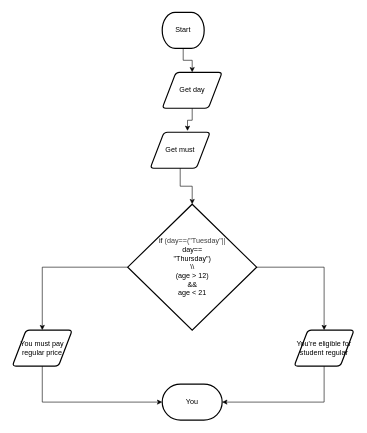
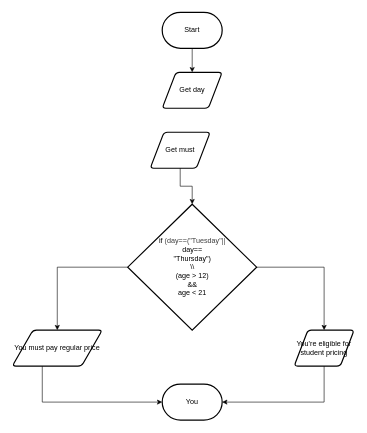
(183, 30) -> (192, 30)
(188, 123) -> none
(42, 348) -> (57, 348)
(324, 348) -> (324, 348)
